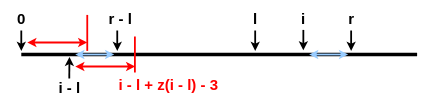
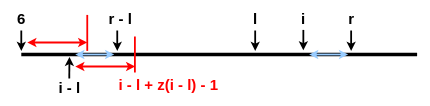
(22, 18) -> (22, 18)
(169, 84) -> (169, 84)
